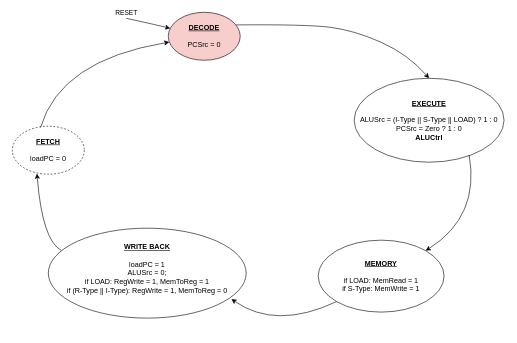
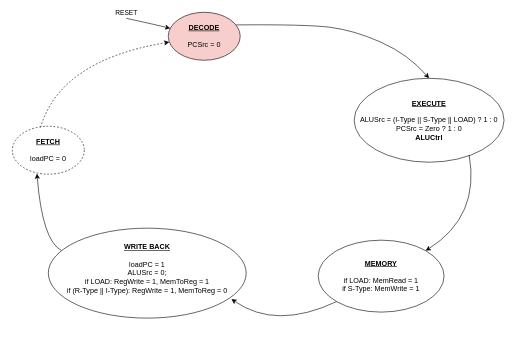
(91, 67) -> (91, 67)
